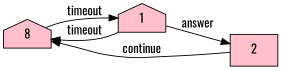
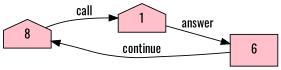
(85, 12) -> (85, 12)
(90, 40) -> none
(254, 50) -> (254, 50)
